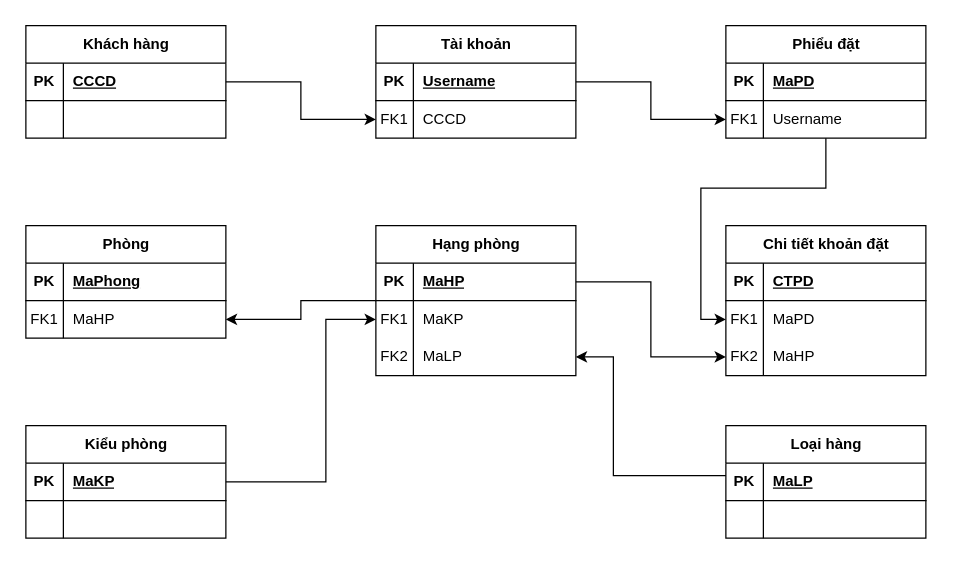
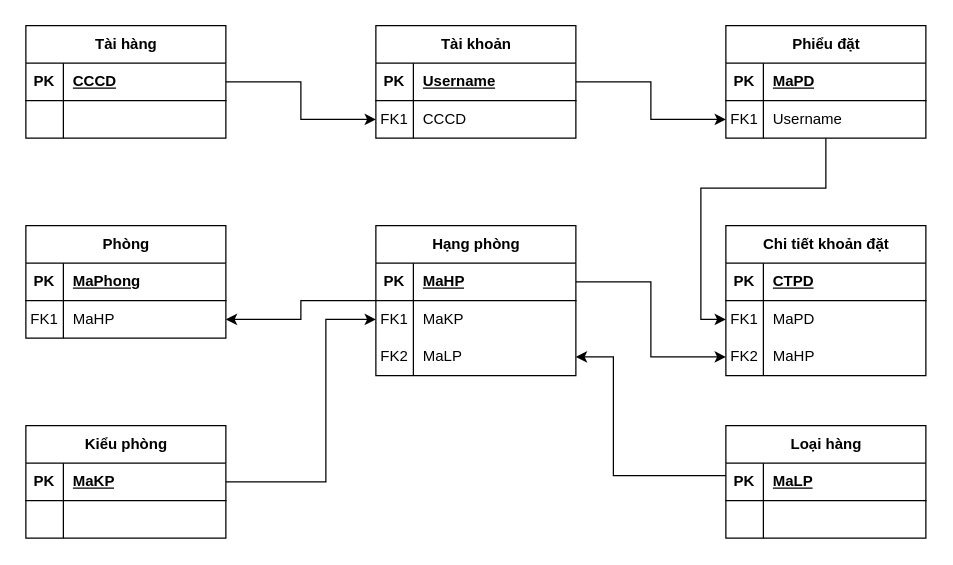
(126, 44) -> (126, 44)
